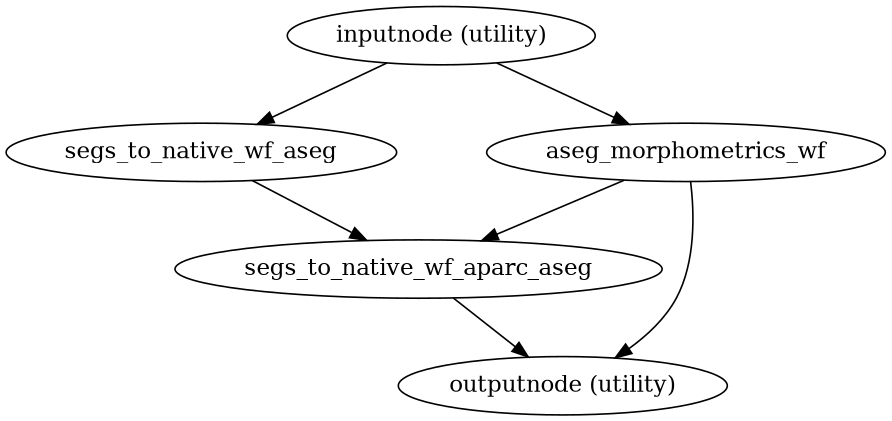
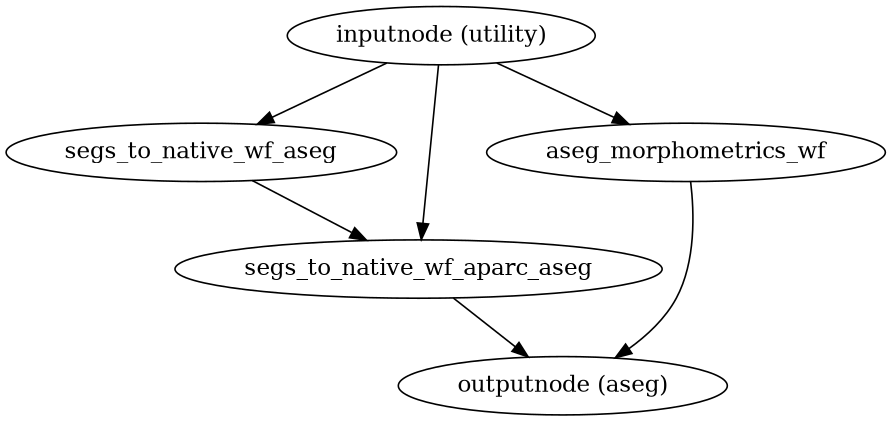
(560, 207) -> (431, 144)
(563, 386) -> (563, 386)
